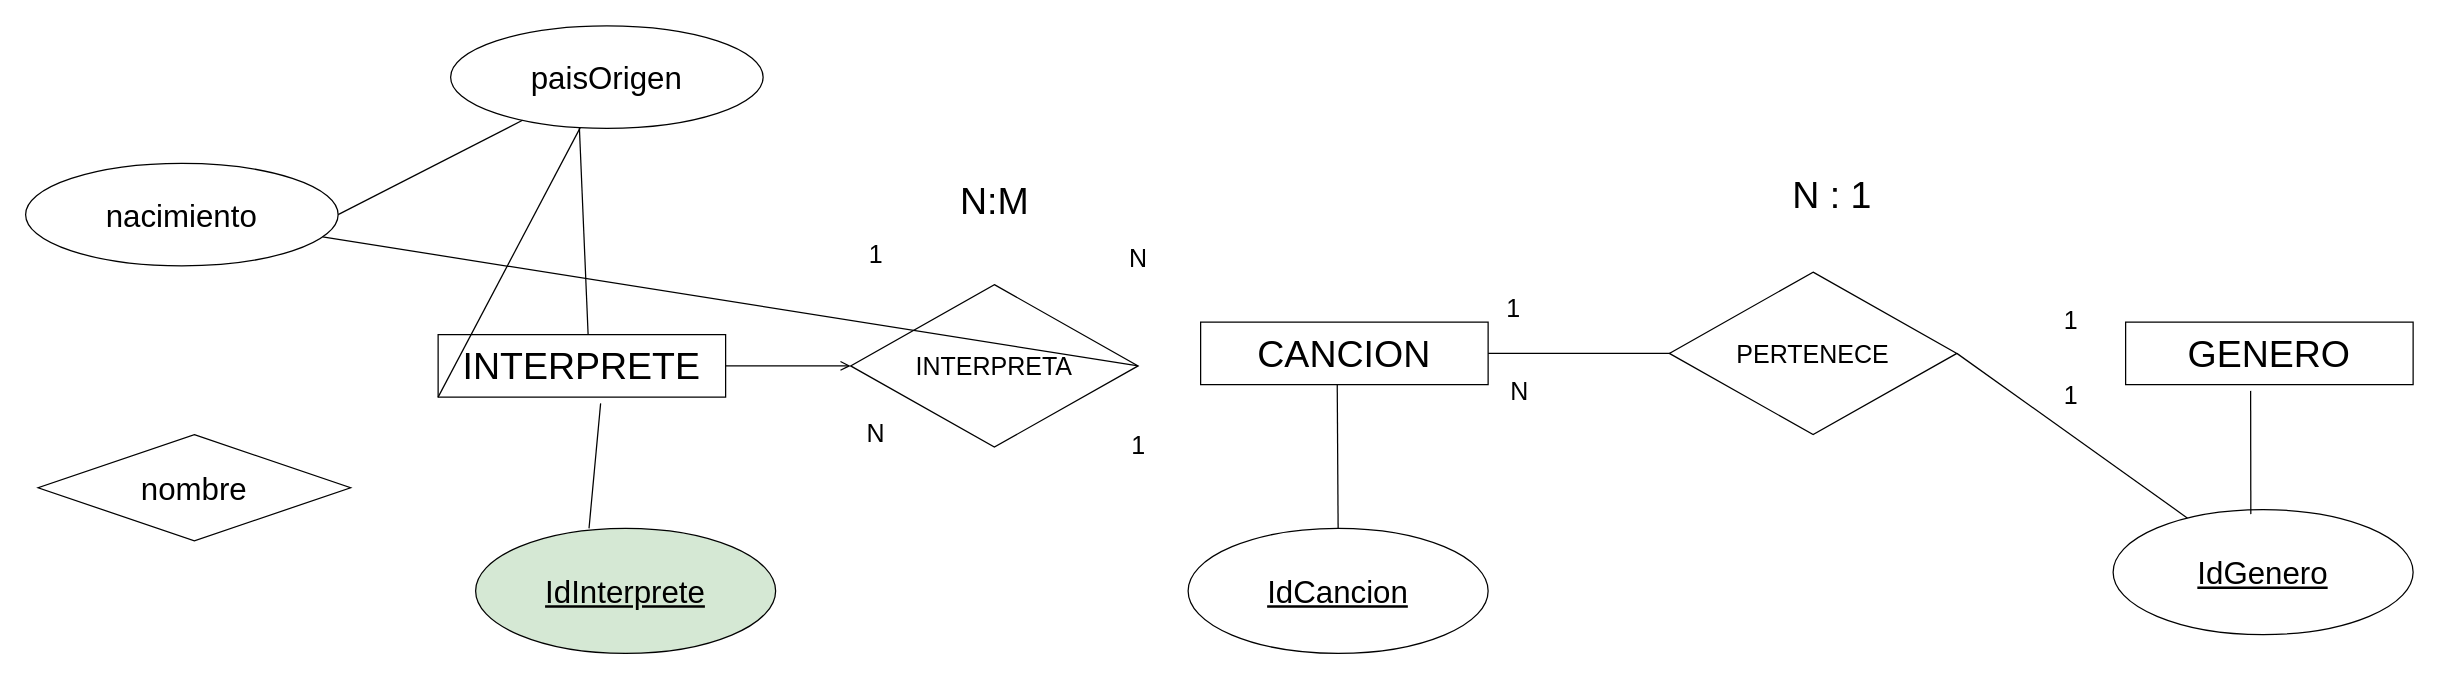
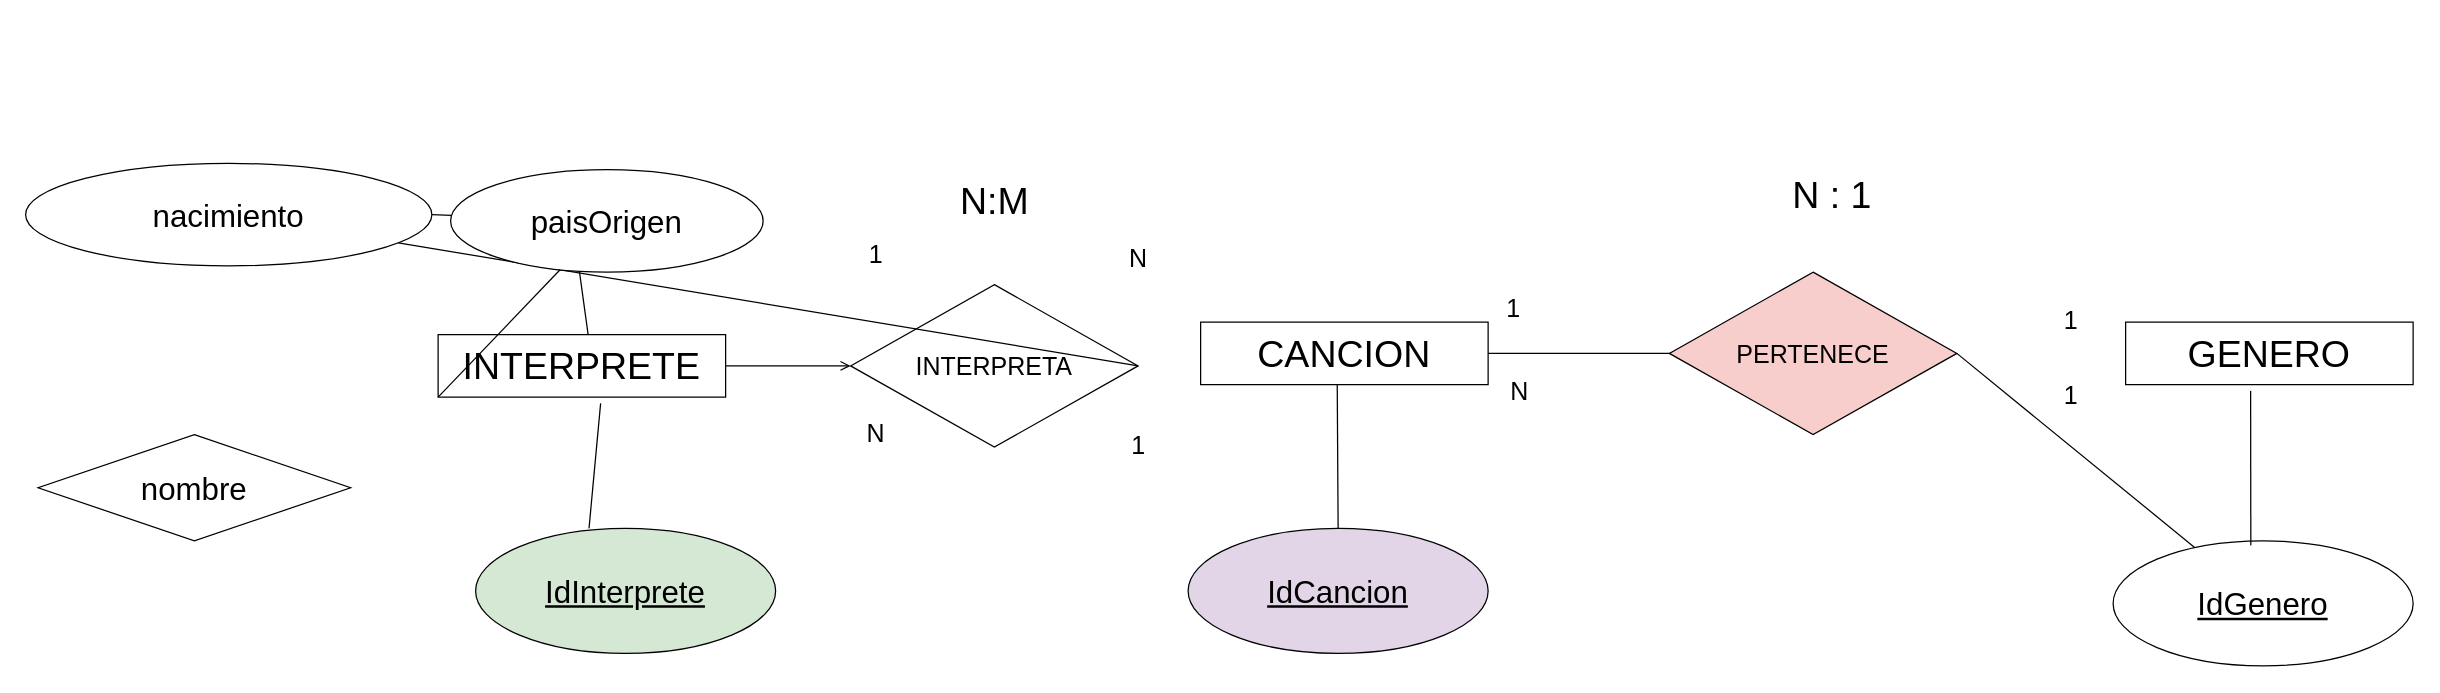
(607, 77) -> (607, 221)
(182, 214) -> (229, 214)
(1813, 353) -> (1813, 353)
(2263, 572) -> (2263, 603)
(1338, 591) -> (1338, 591)
